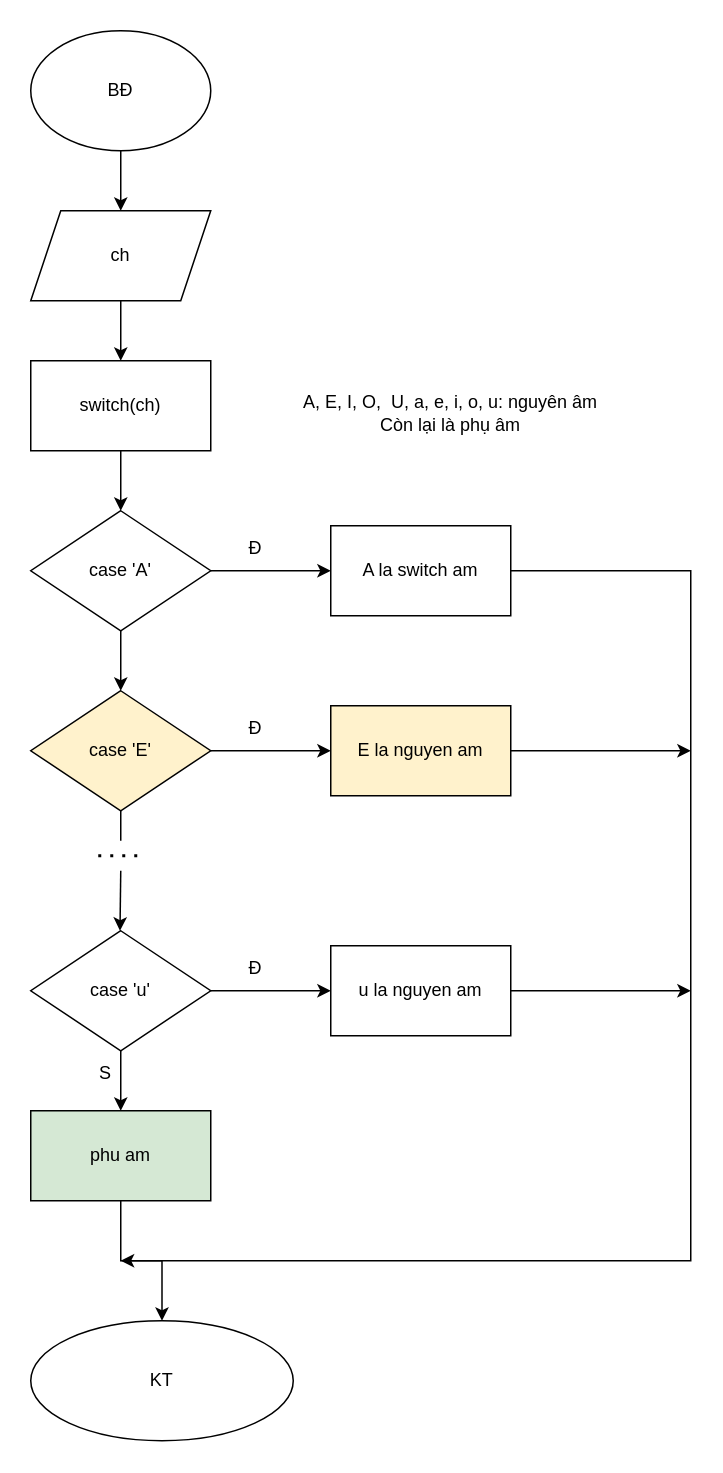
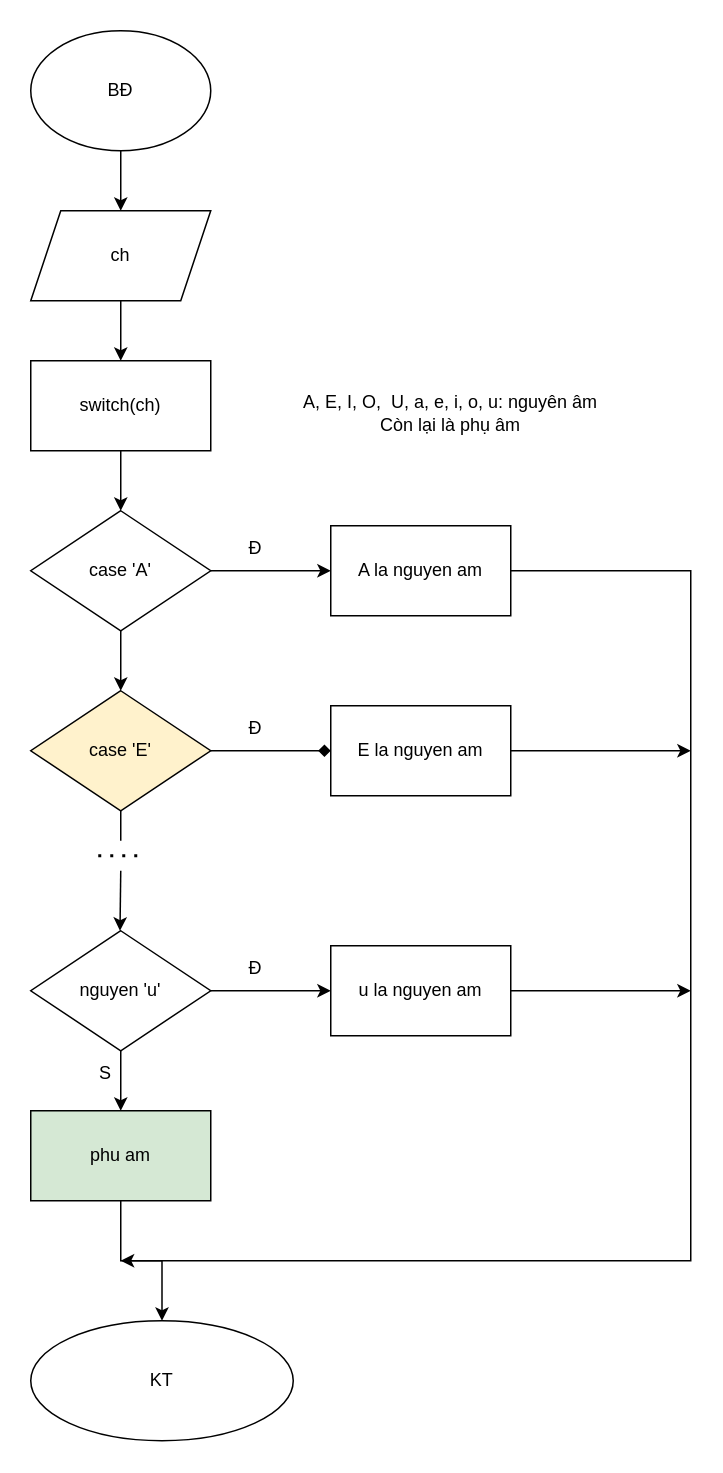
(421, 571) -> (421, 571)
(319, 751) -> (318, 751)
(421, 751) -> (421, 751)
(121, 991) -> (121, 991)
